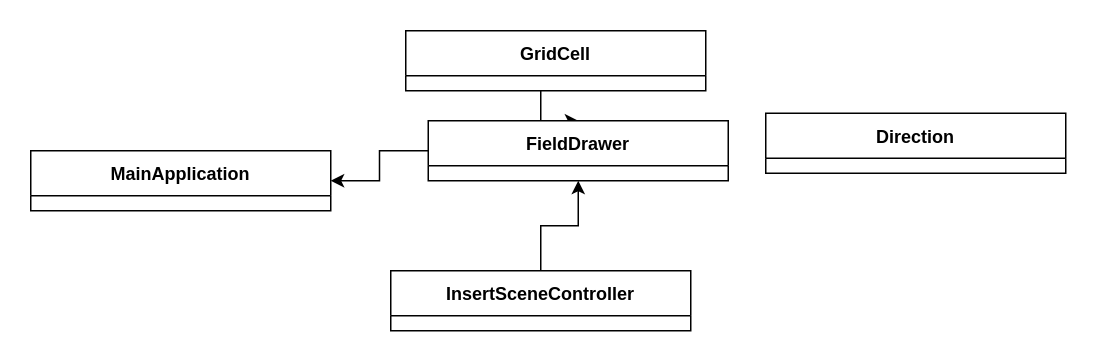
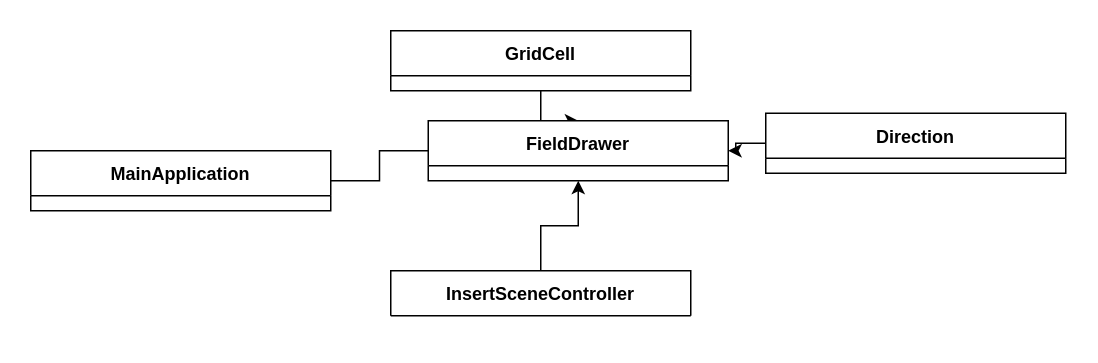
(556, 61) -> (541, 61)
none -> (747, 143)
(342, 181) -> (337, 181)
(541, 301) -> (541, 293)
